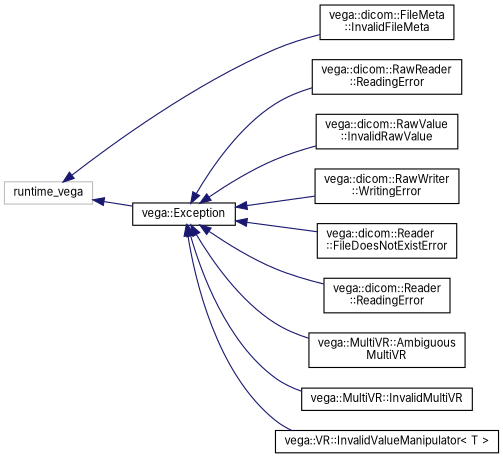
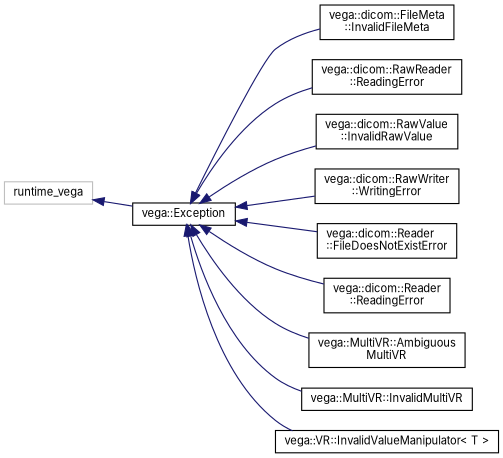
(190, 94) -> (245, 98)
